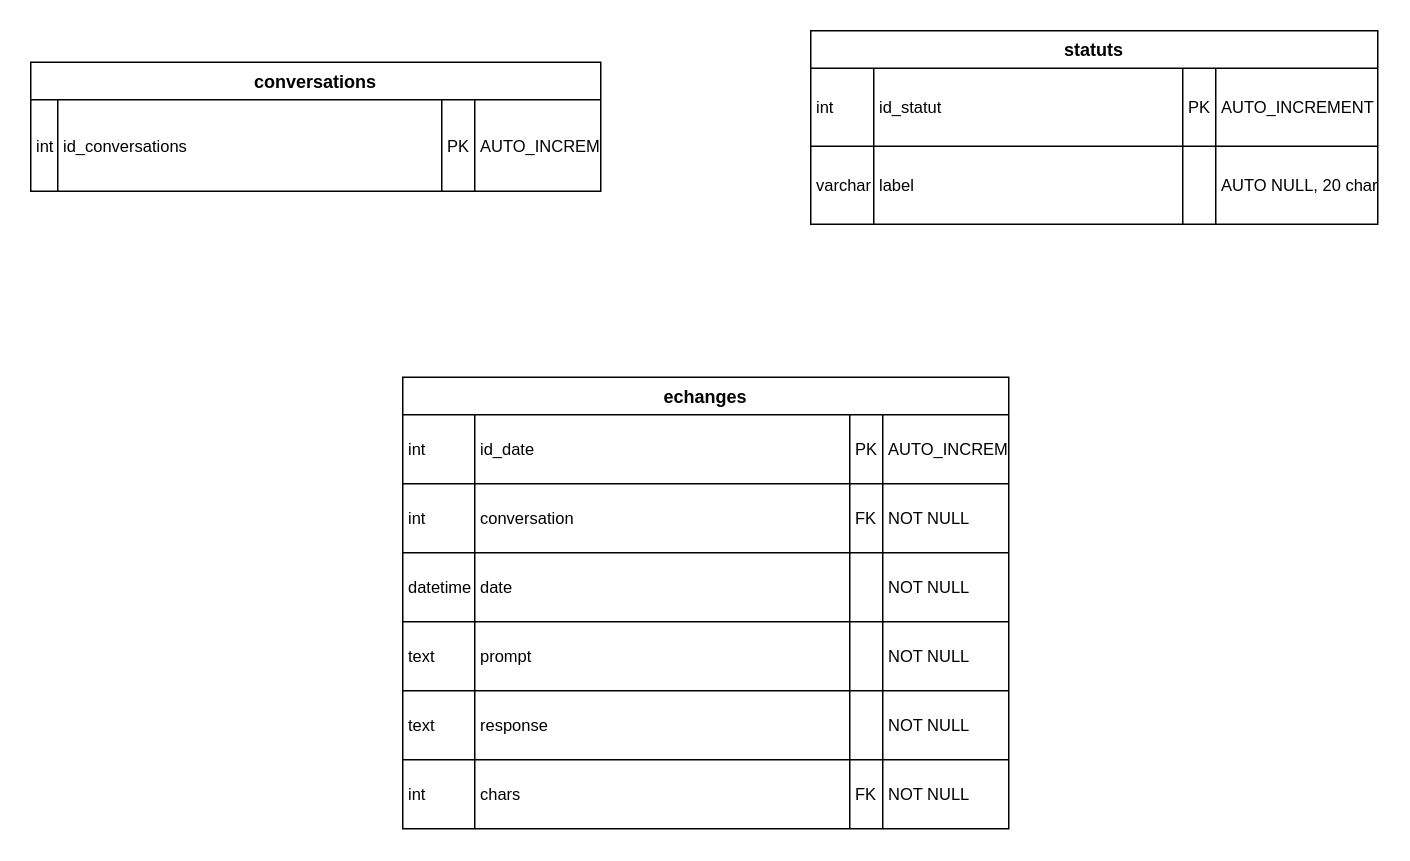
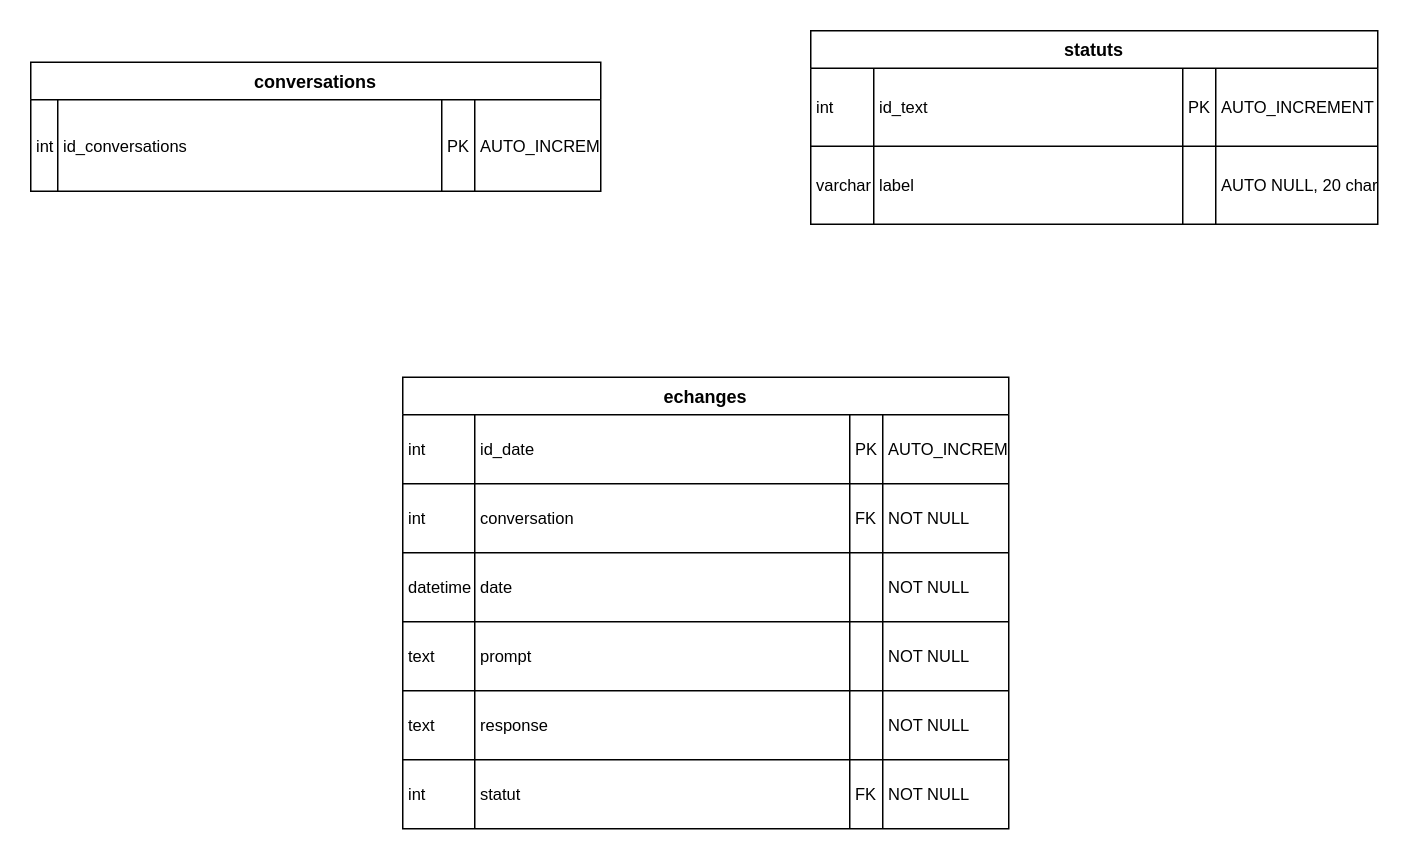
(918, 108) -> (909, 108)
(503, 795) -> (508, 795)
